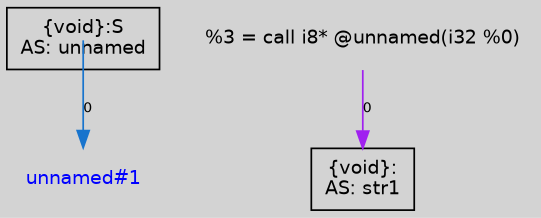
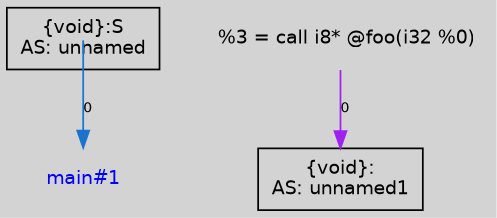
(363, 39) -> (340, 39)
(83, 179) -> (83, 179)
(363, 189) -> (340, 189)
